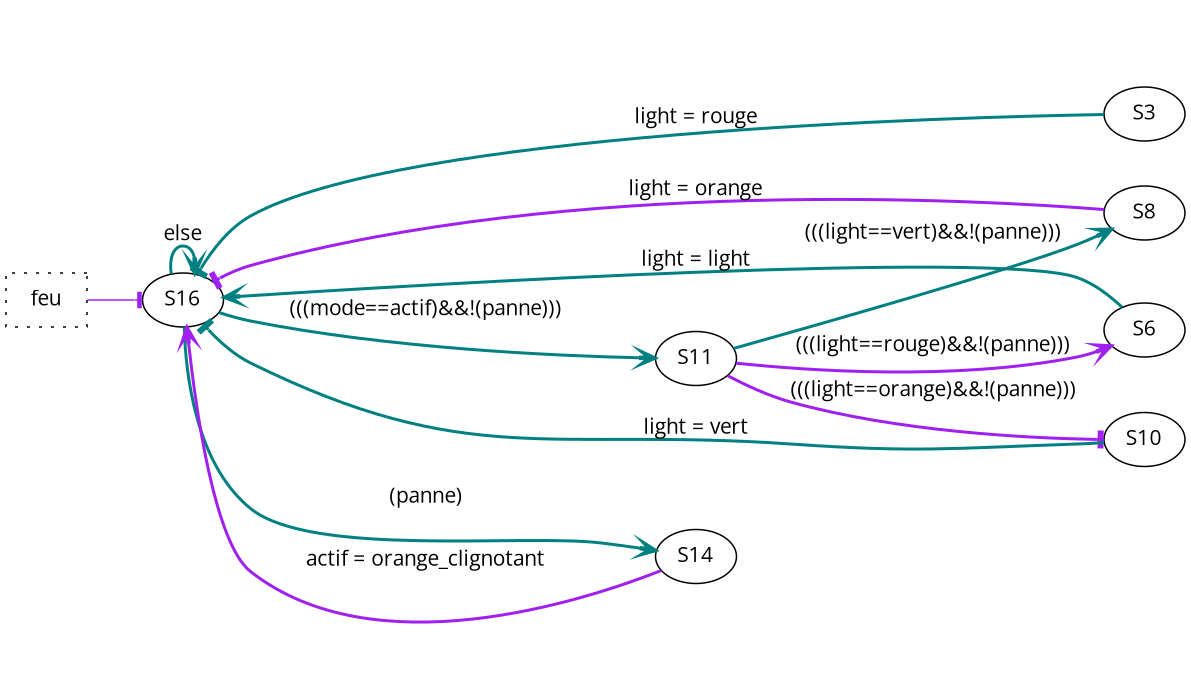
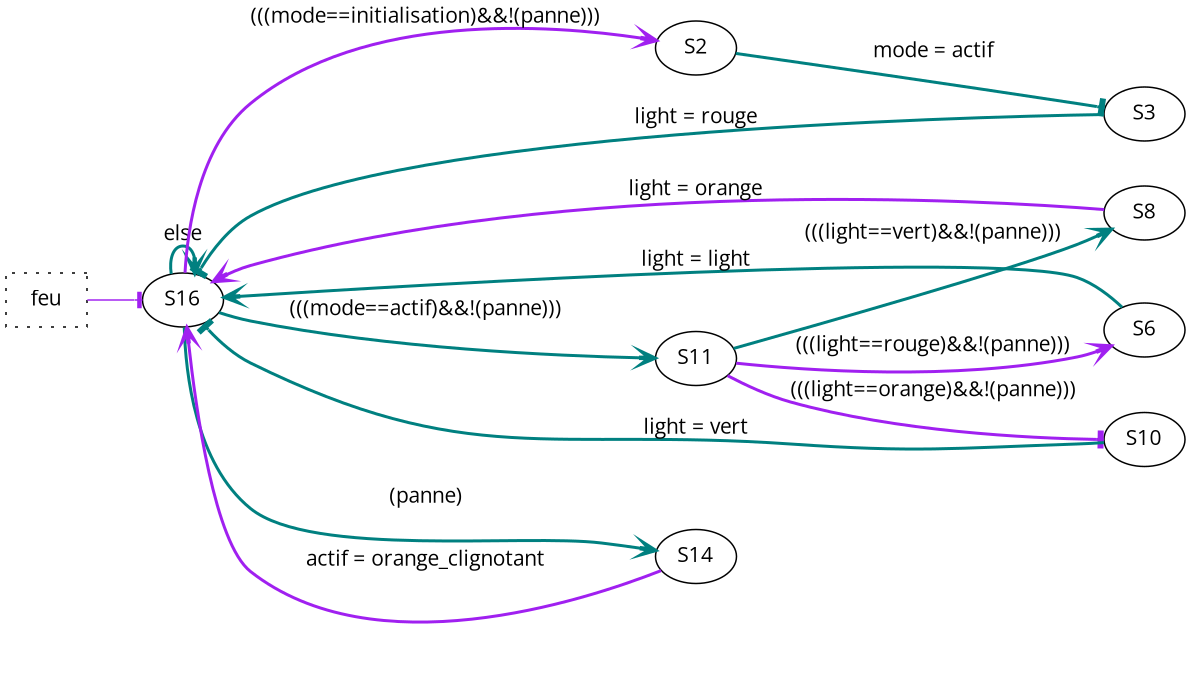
none -> (696, 48)
(658, 205) -> (658, 205)
